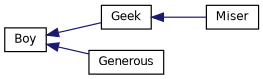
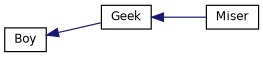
(126, 62) -> none
